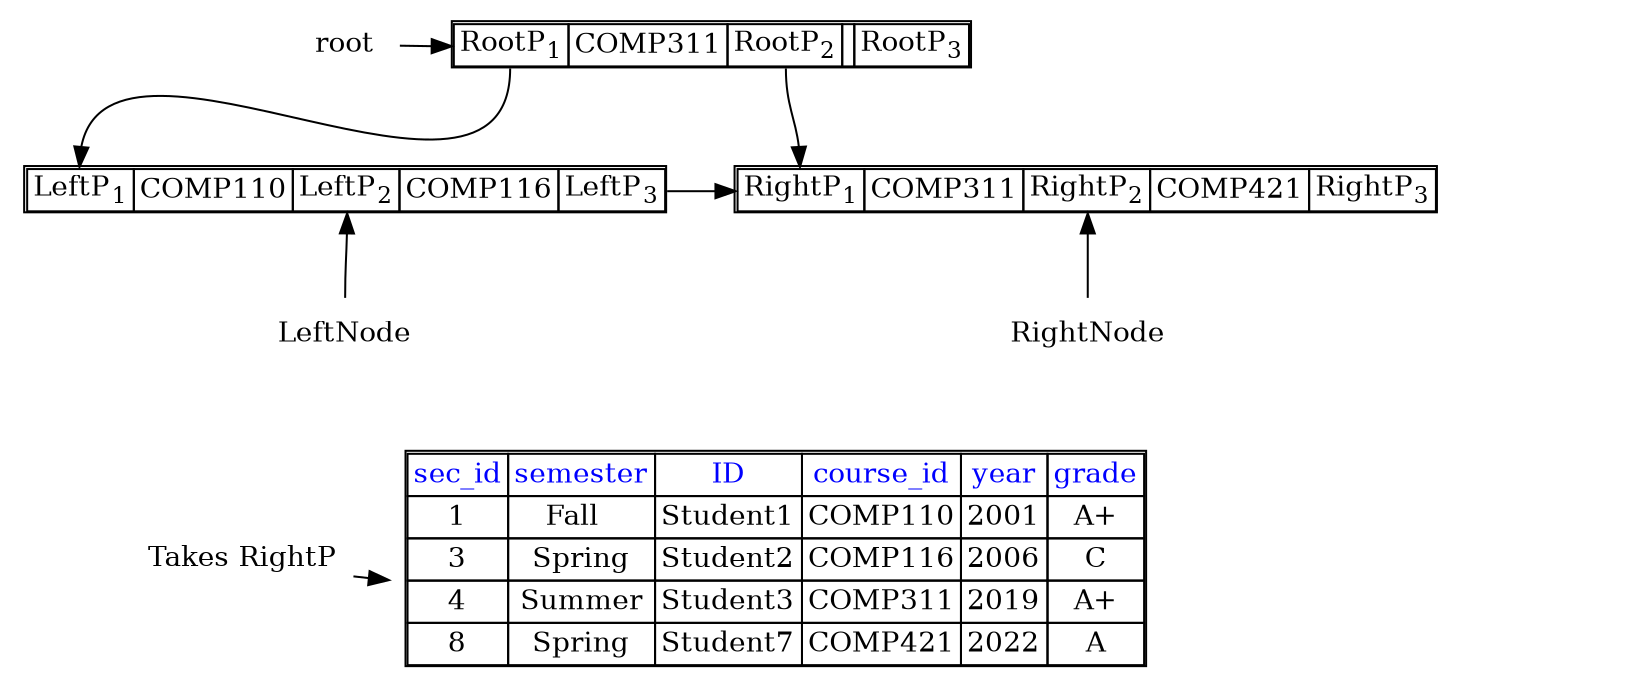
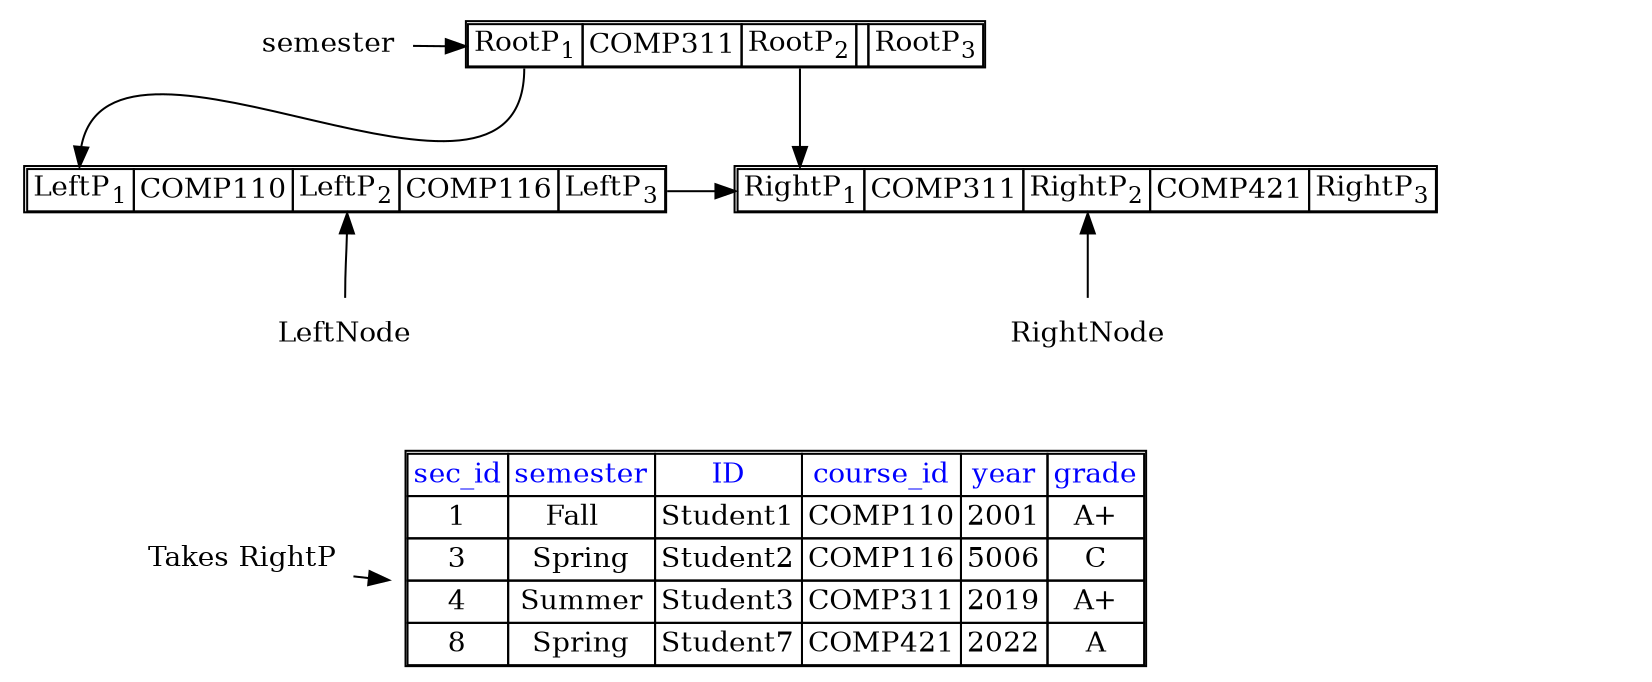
(345, 44) -> (329, 44)
(1004, 558) -> (1004, 558)
